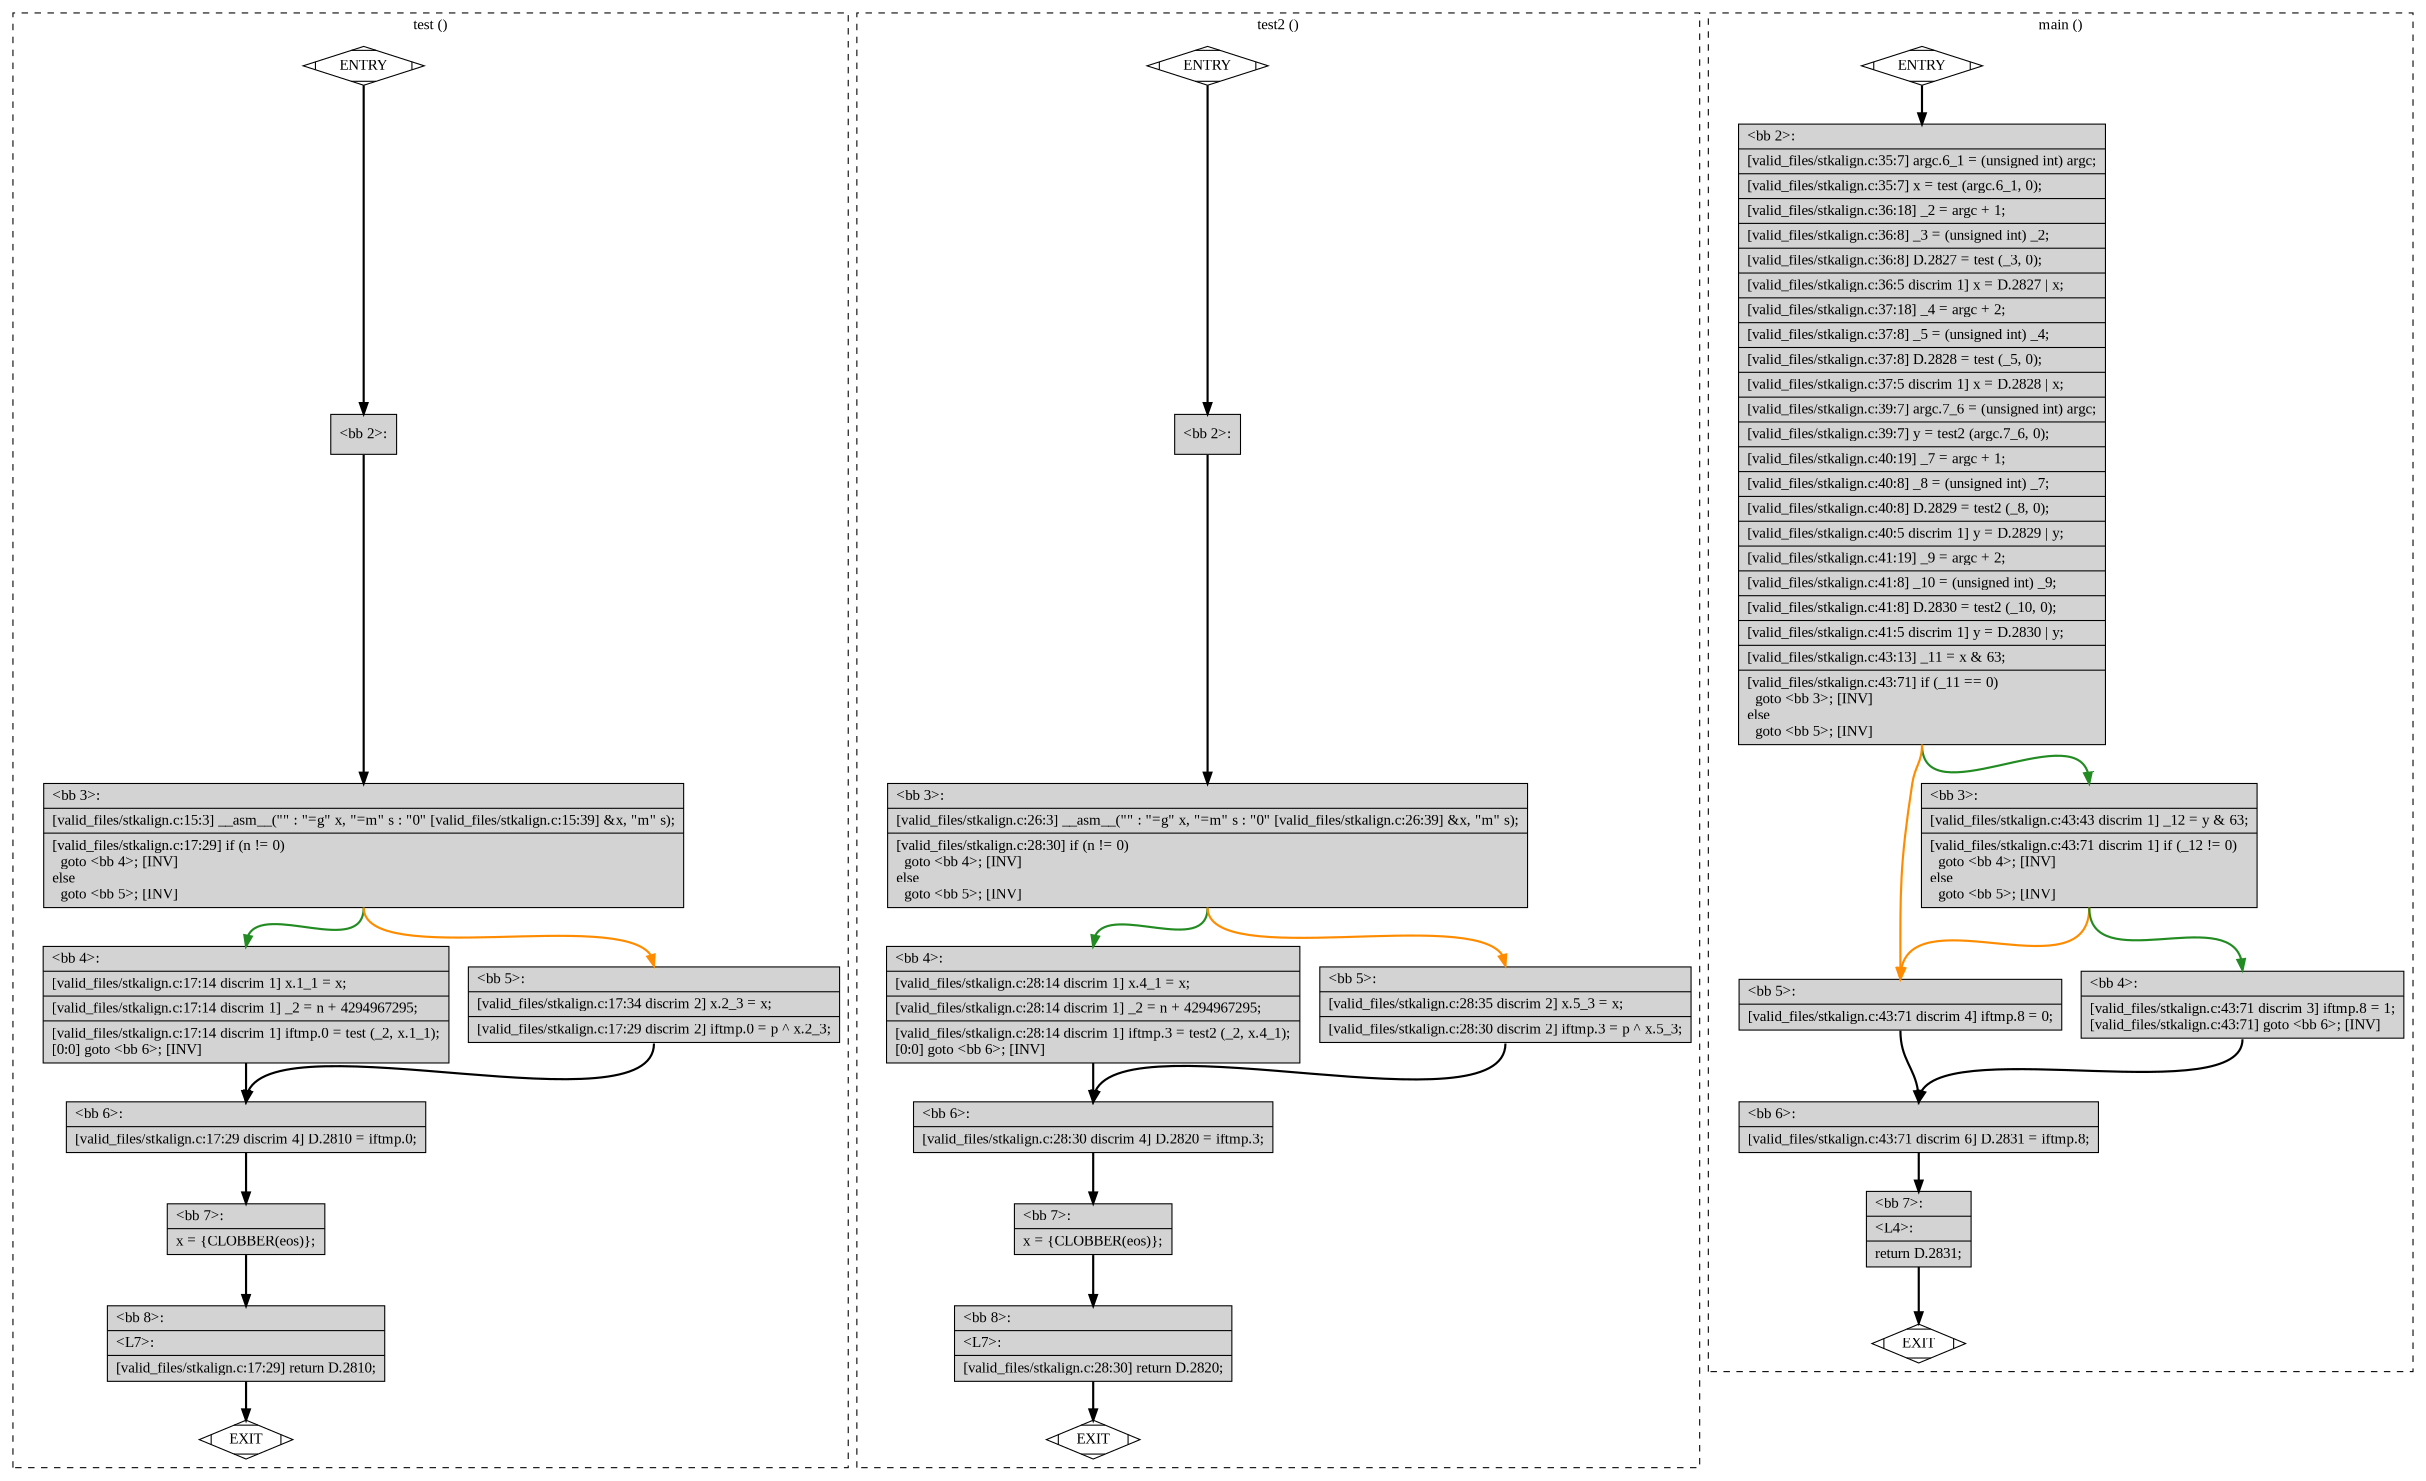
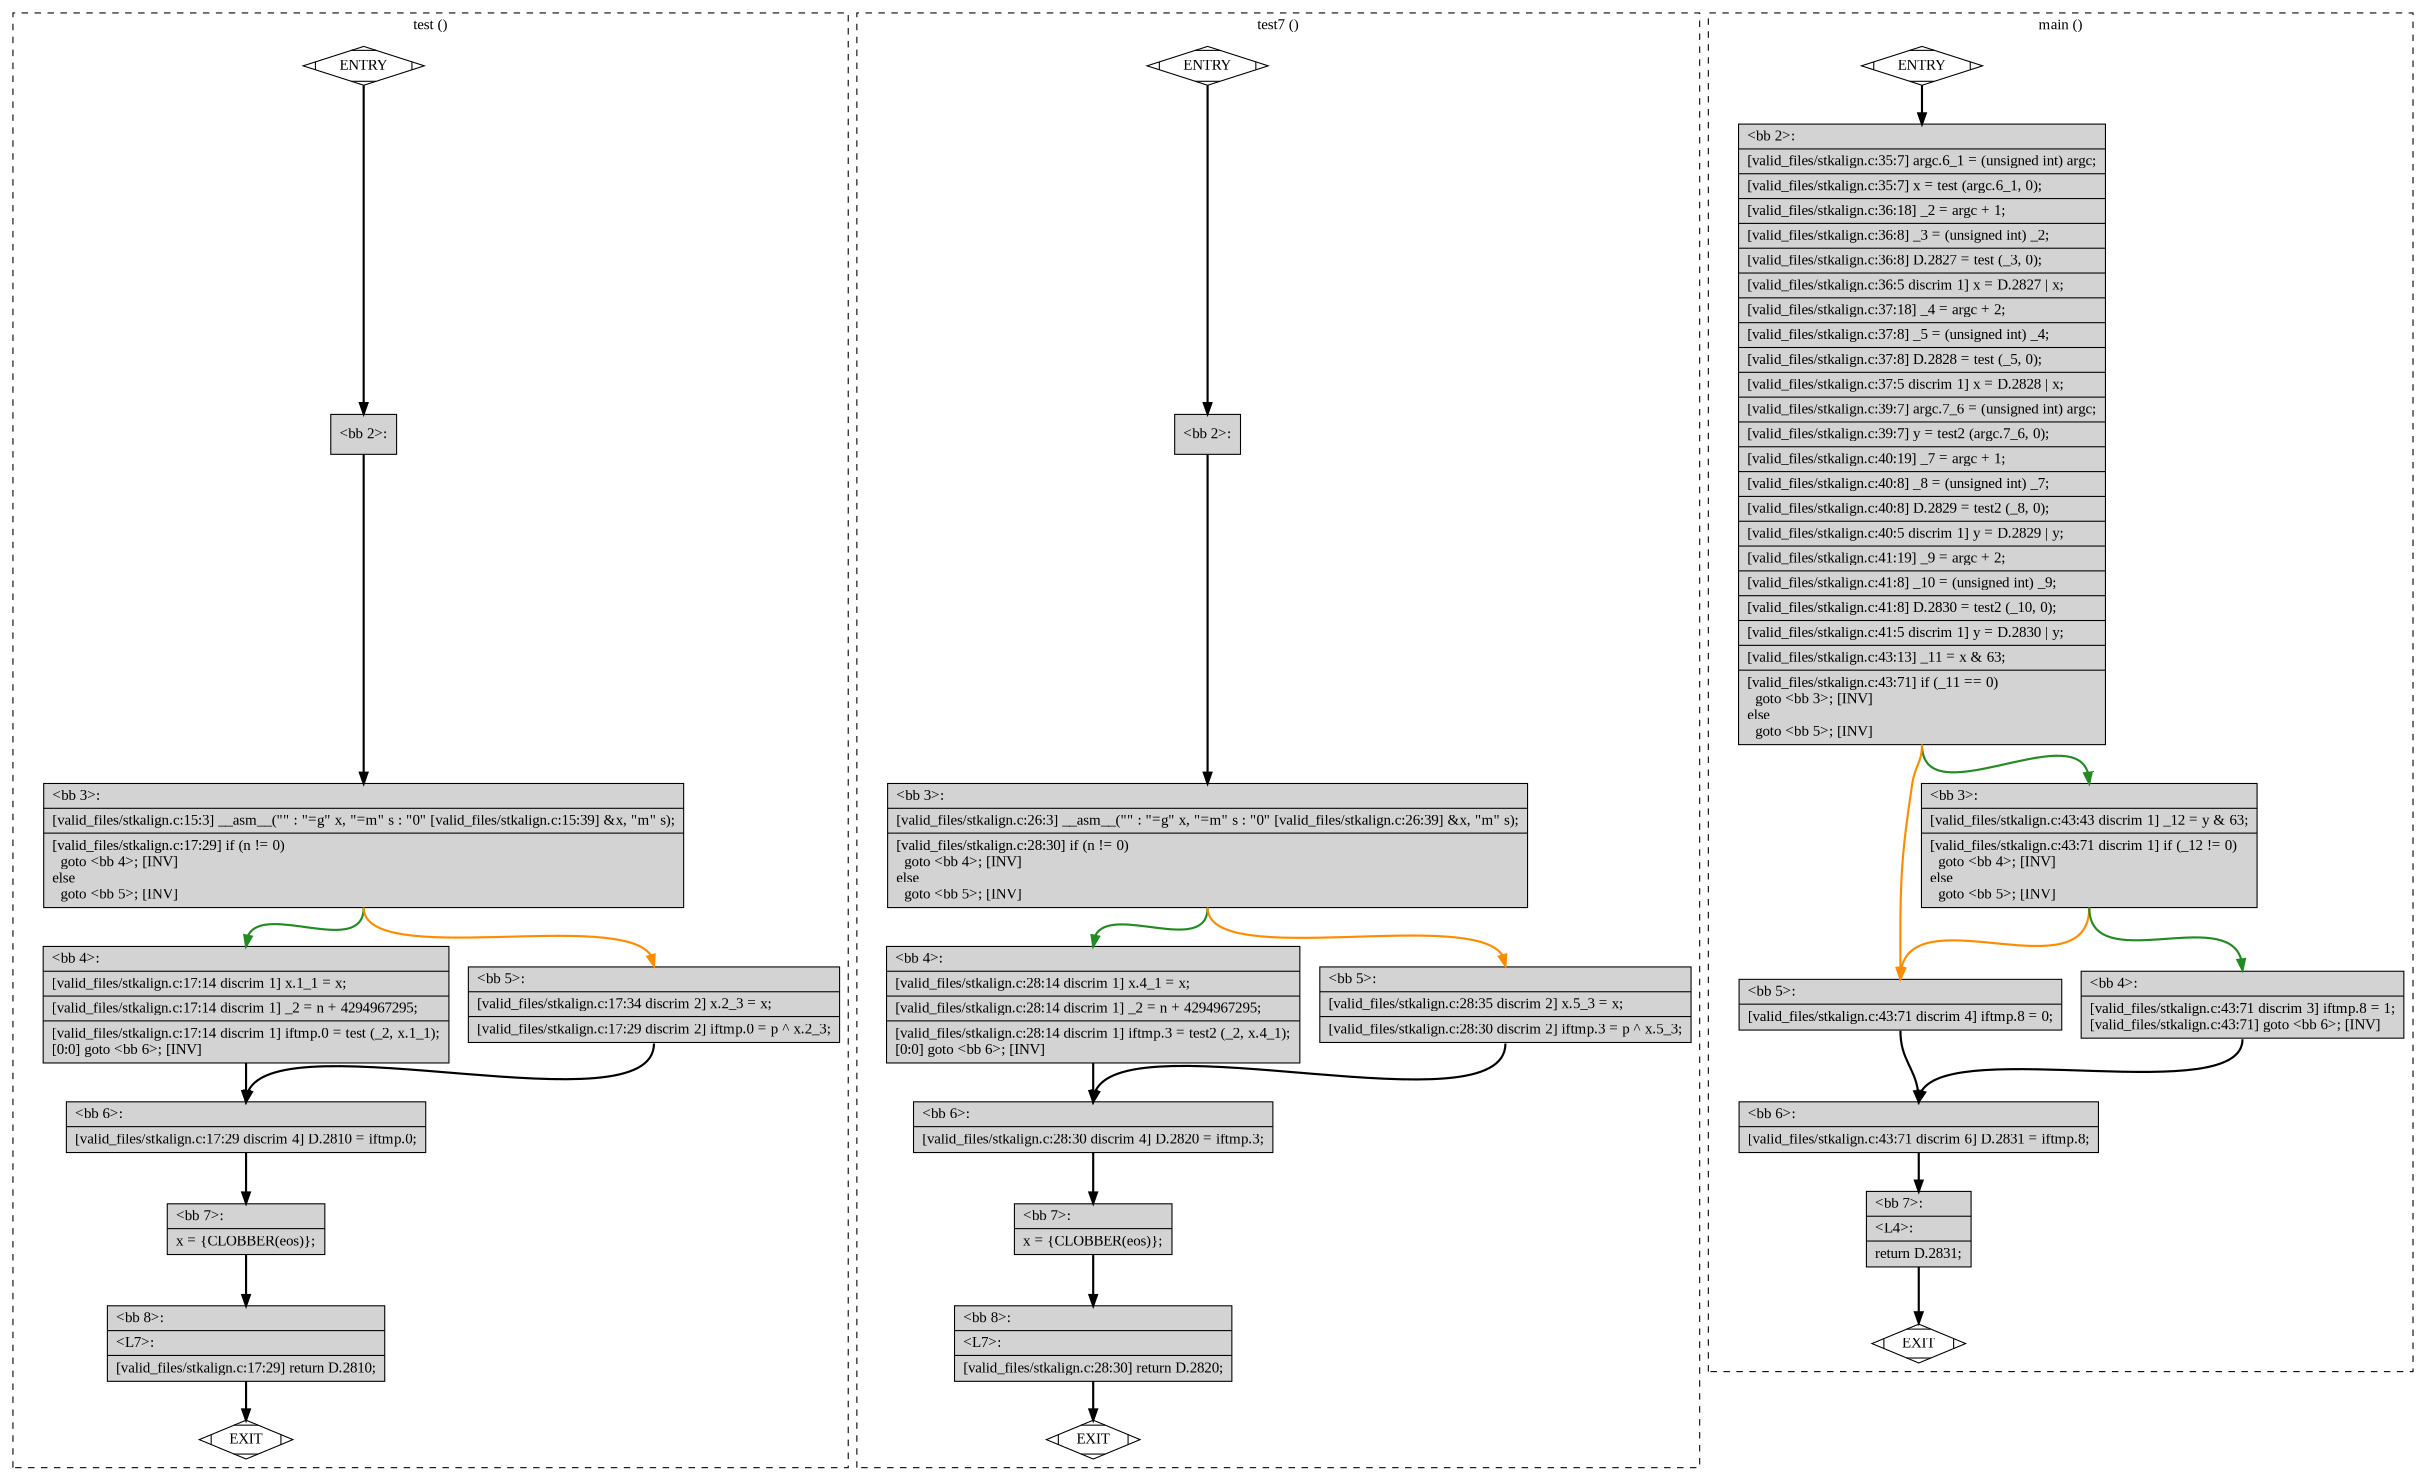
(1278, 25) -> (1278, 25)
